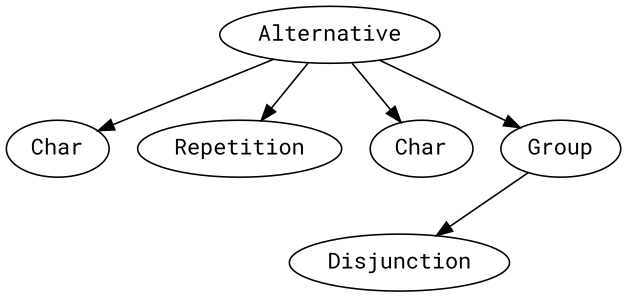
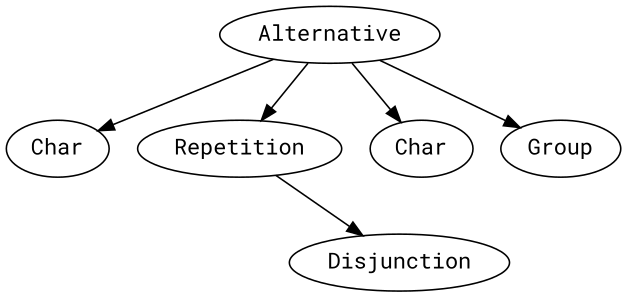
(489, 199) -> (313, 201)
